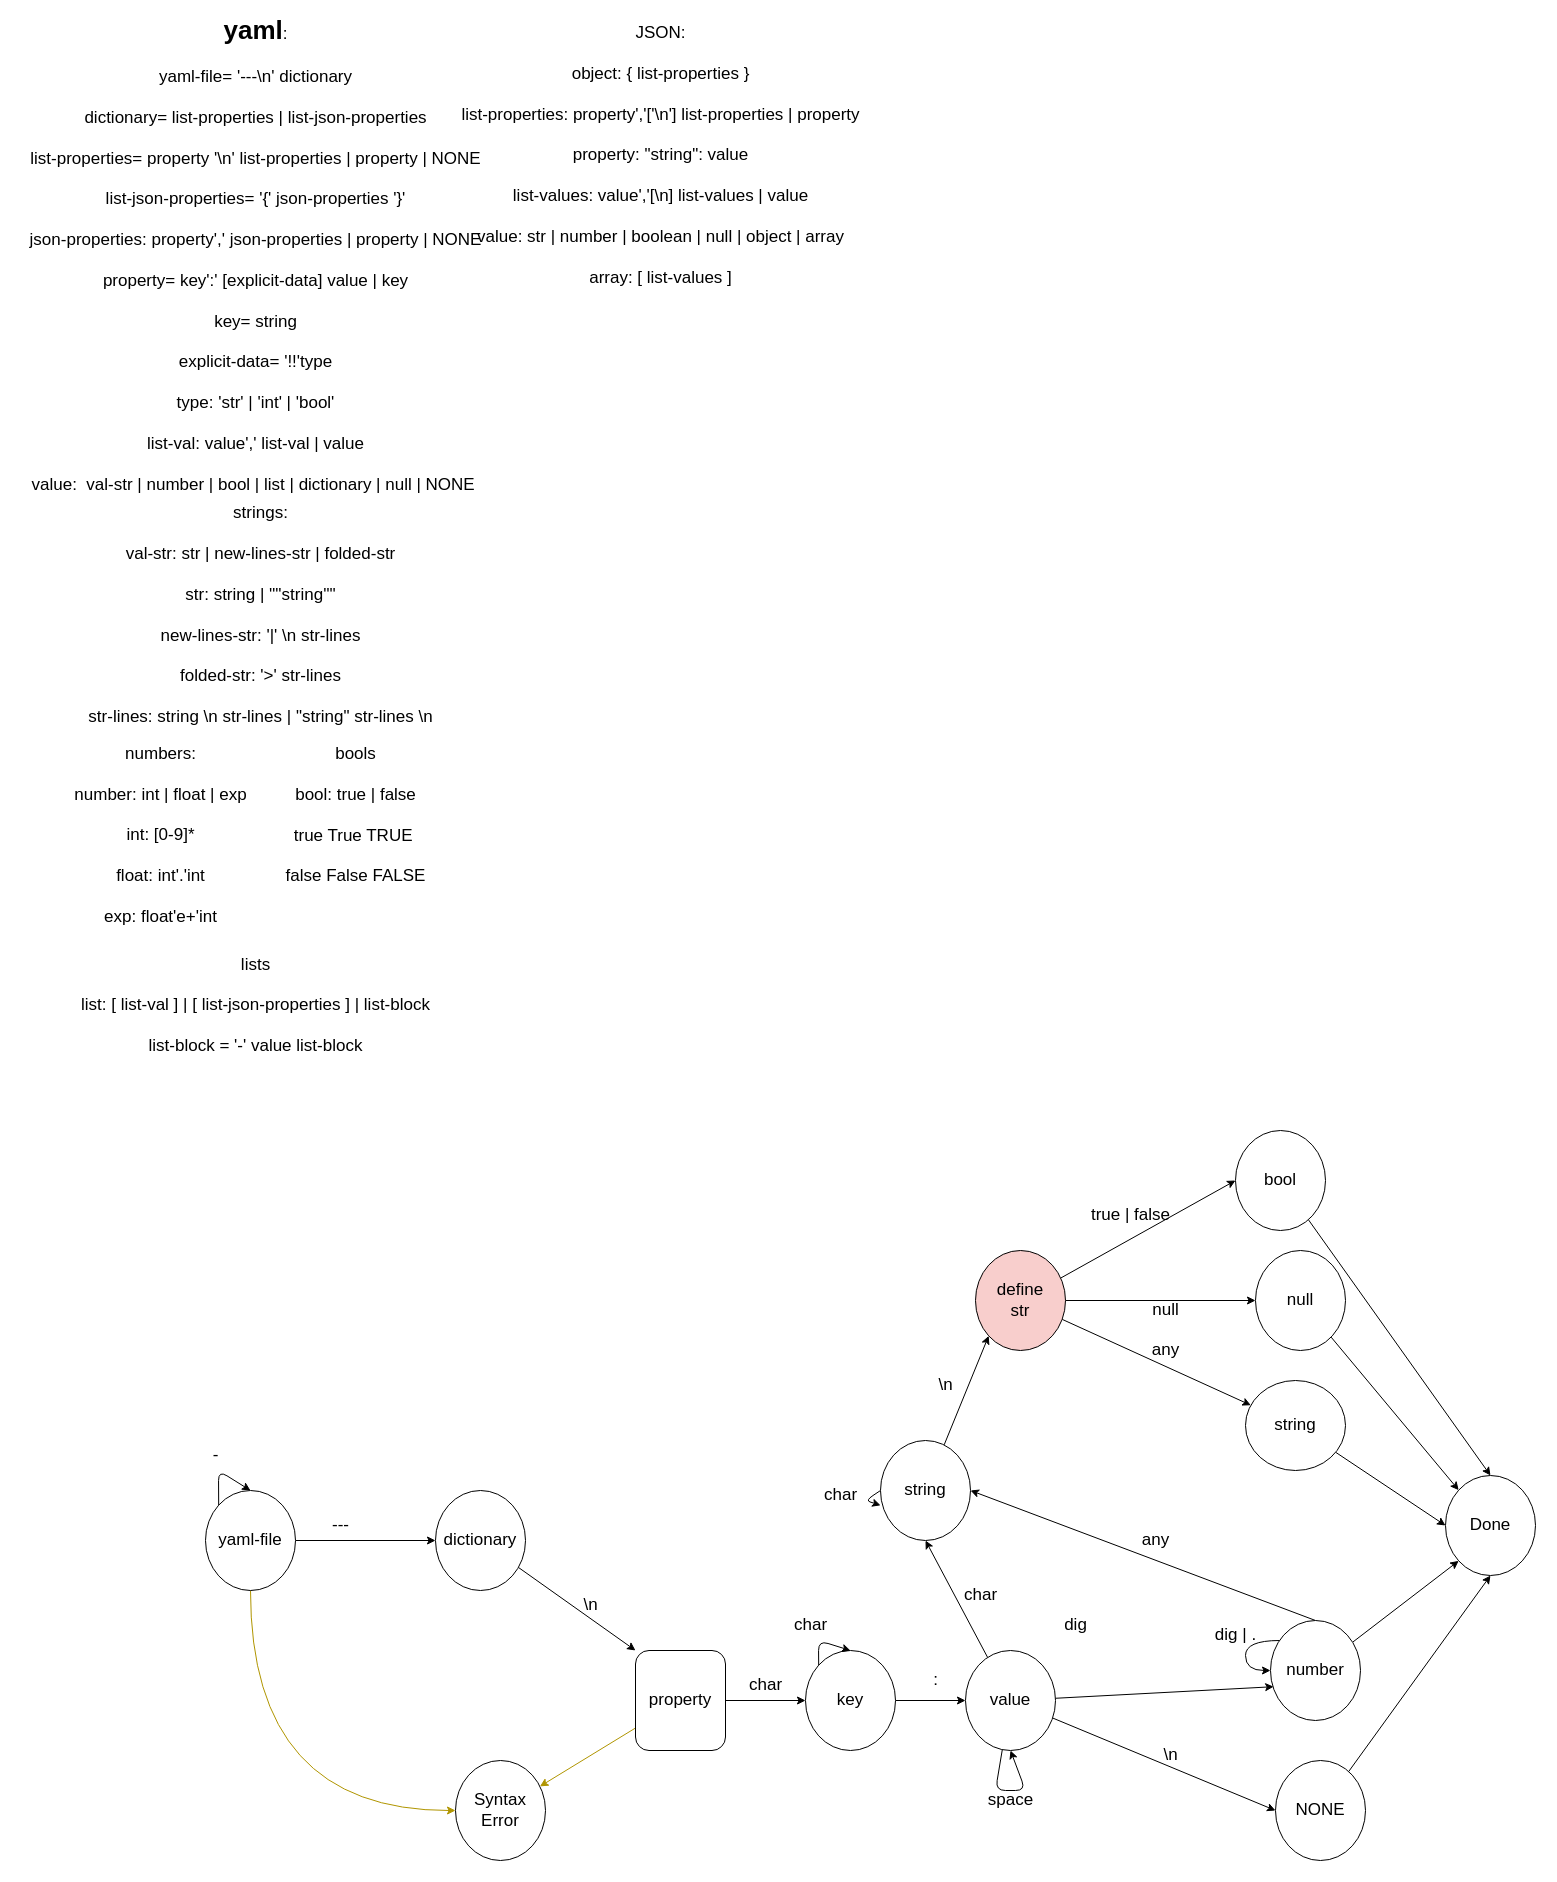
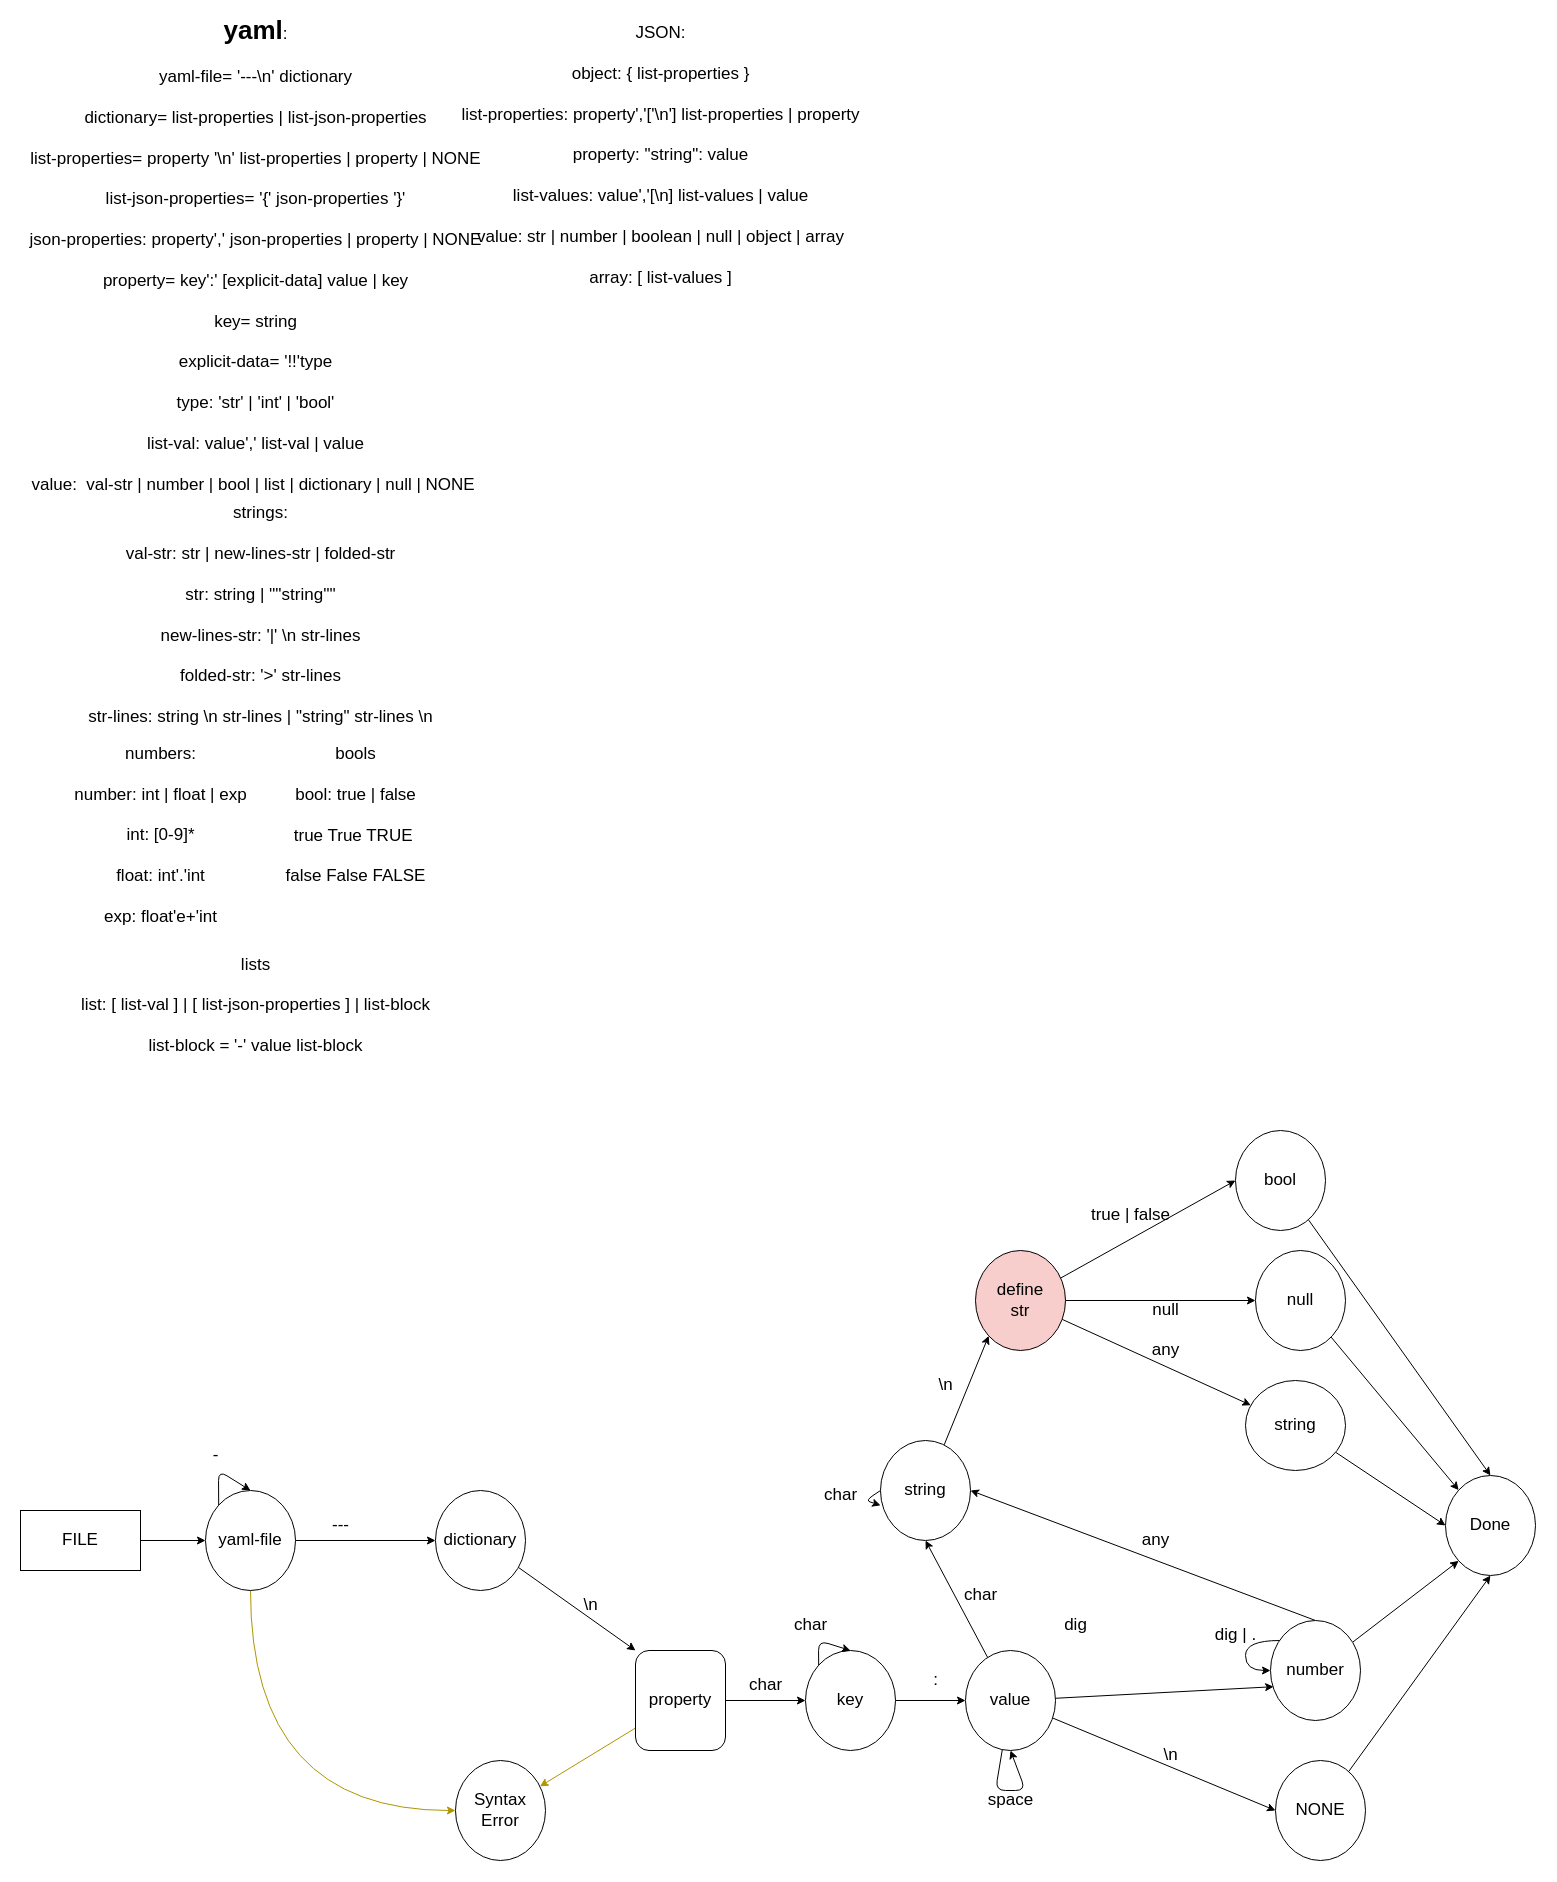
none -> (81, 1541)
none -> (170, 1541)
